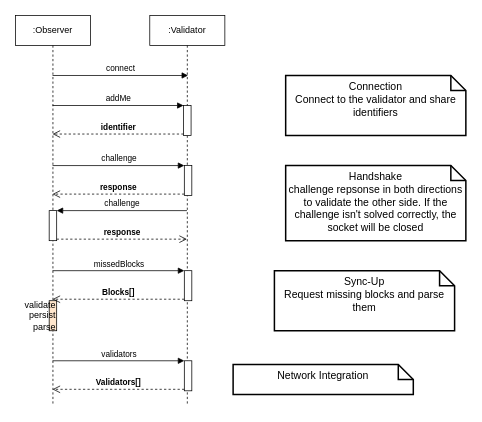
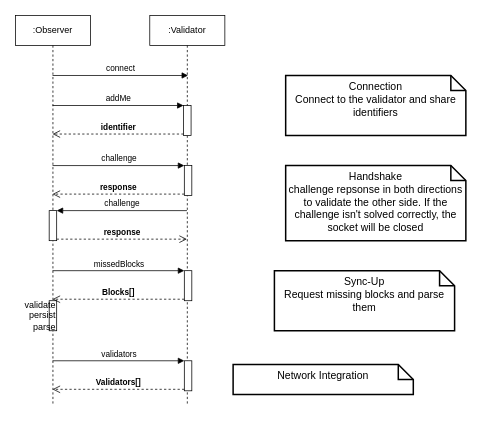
(53, 315) -> (53, 315)
